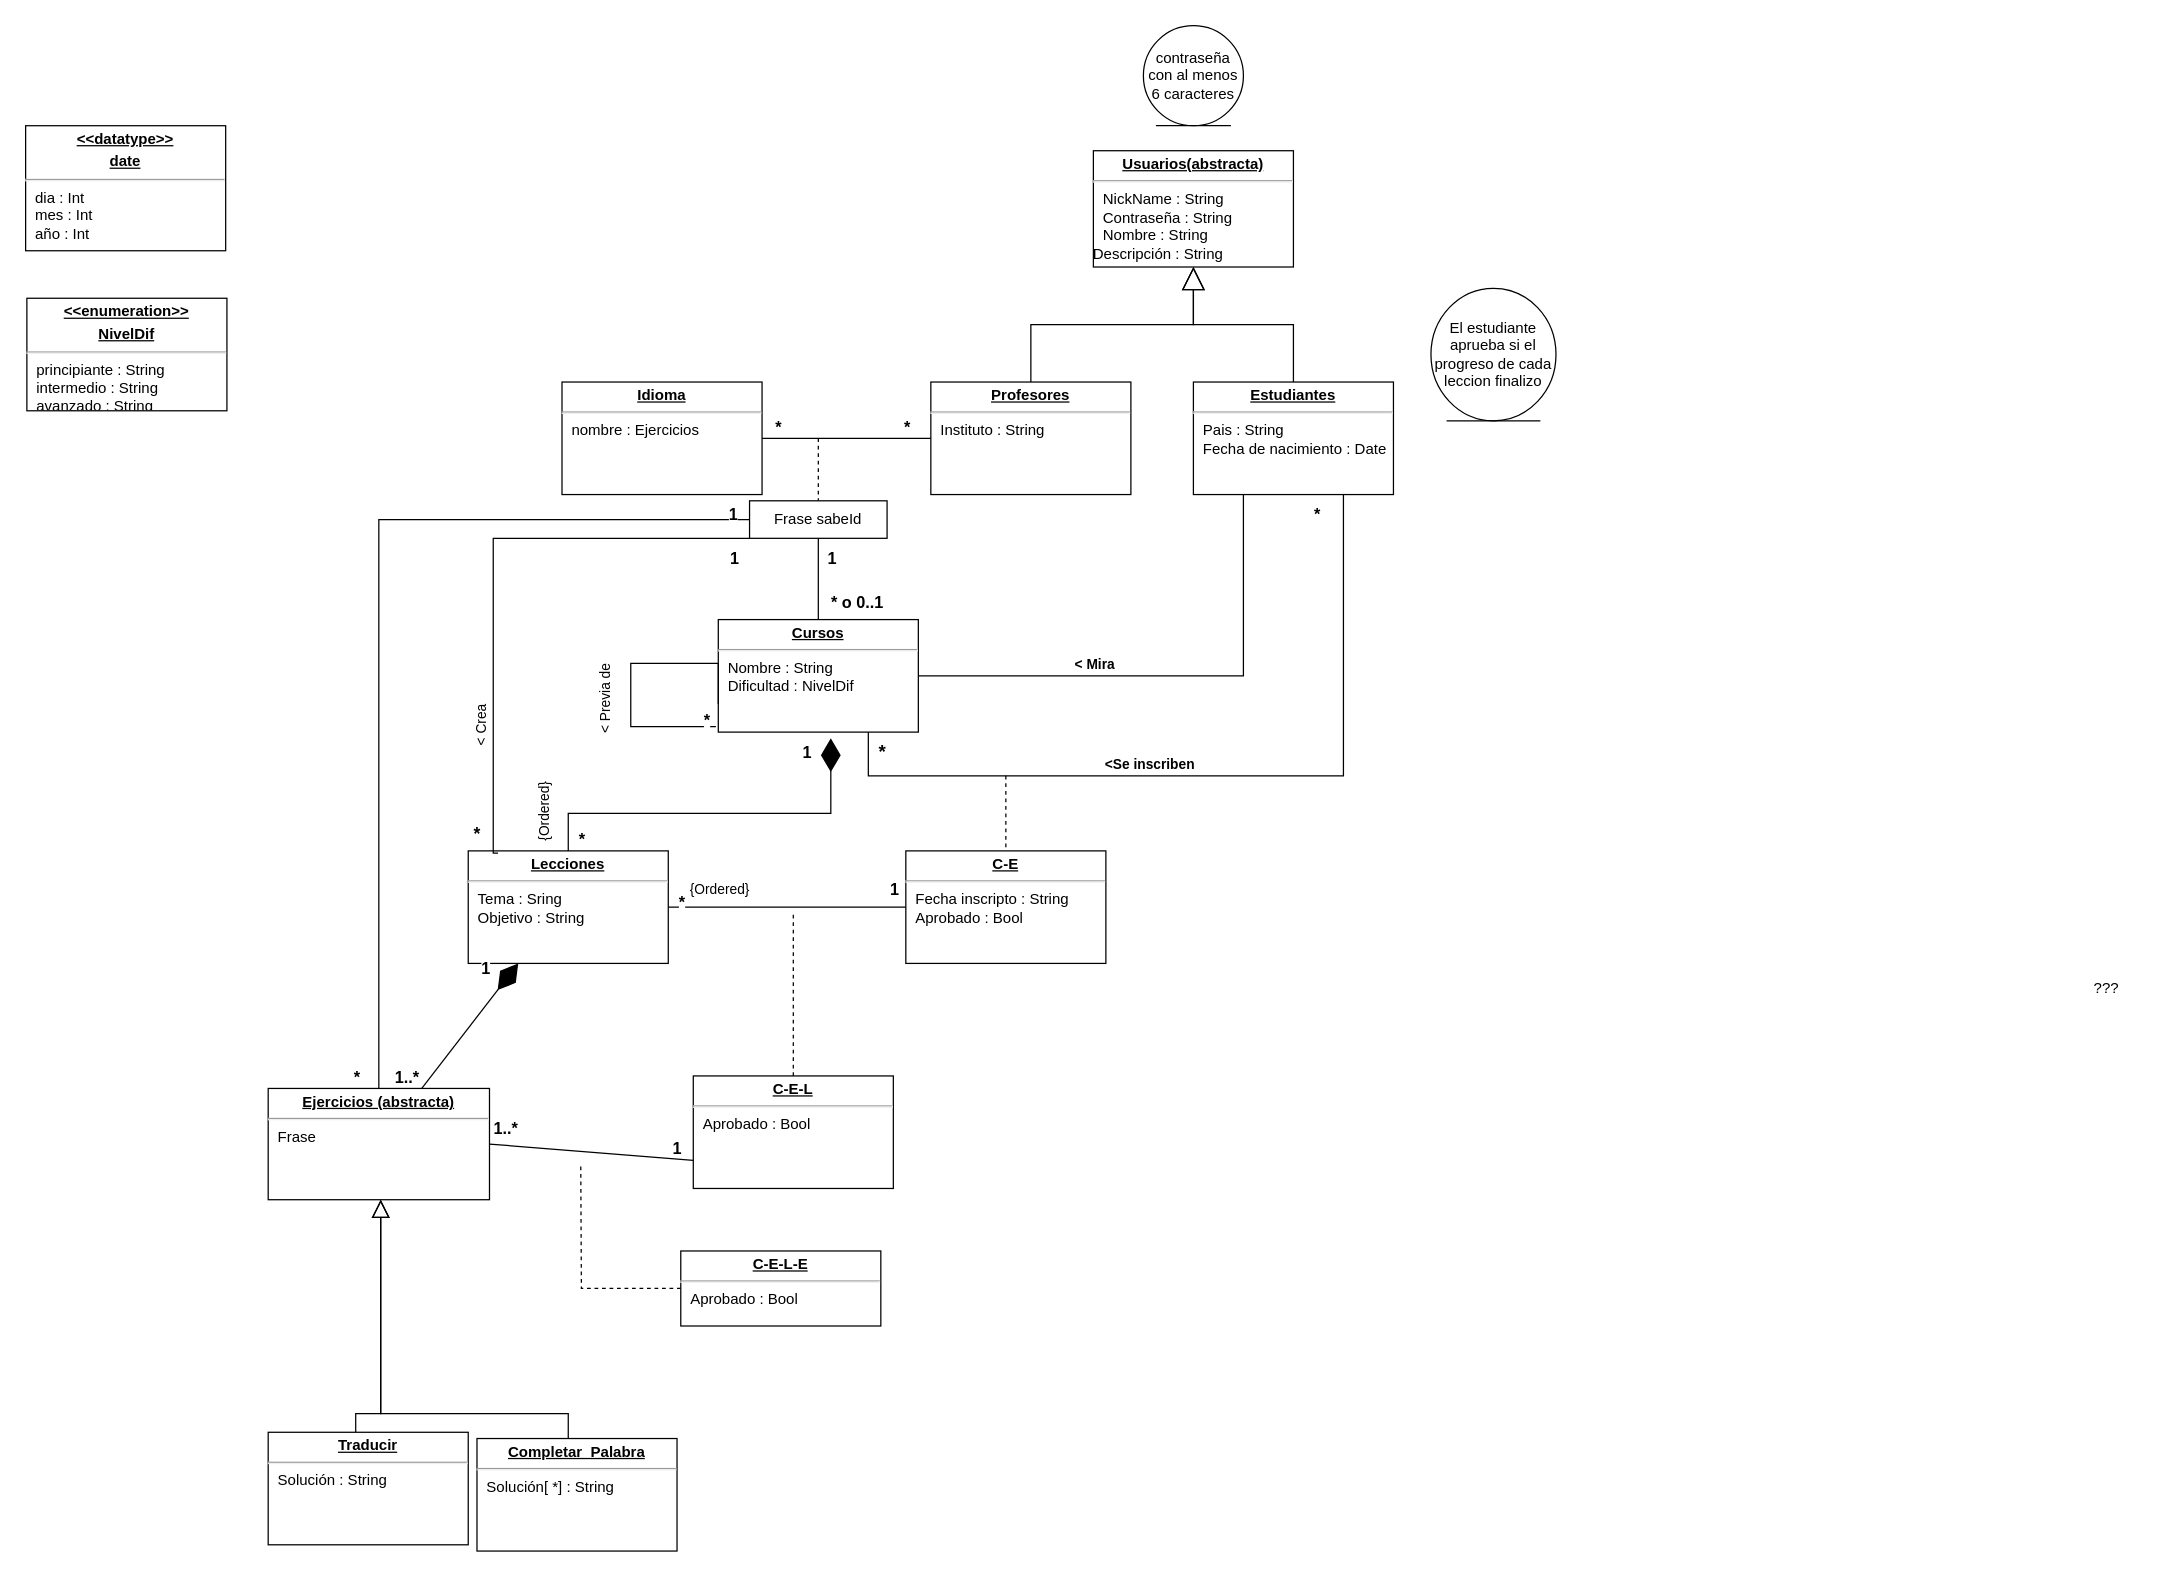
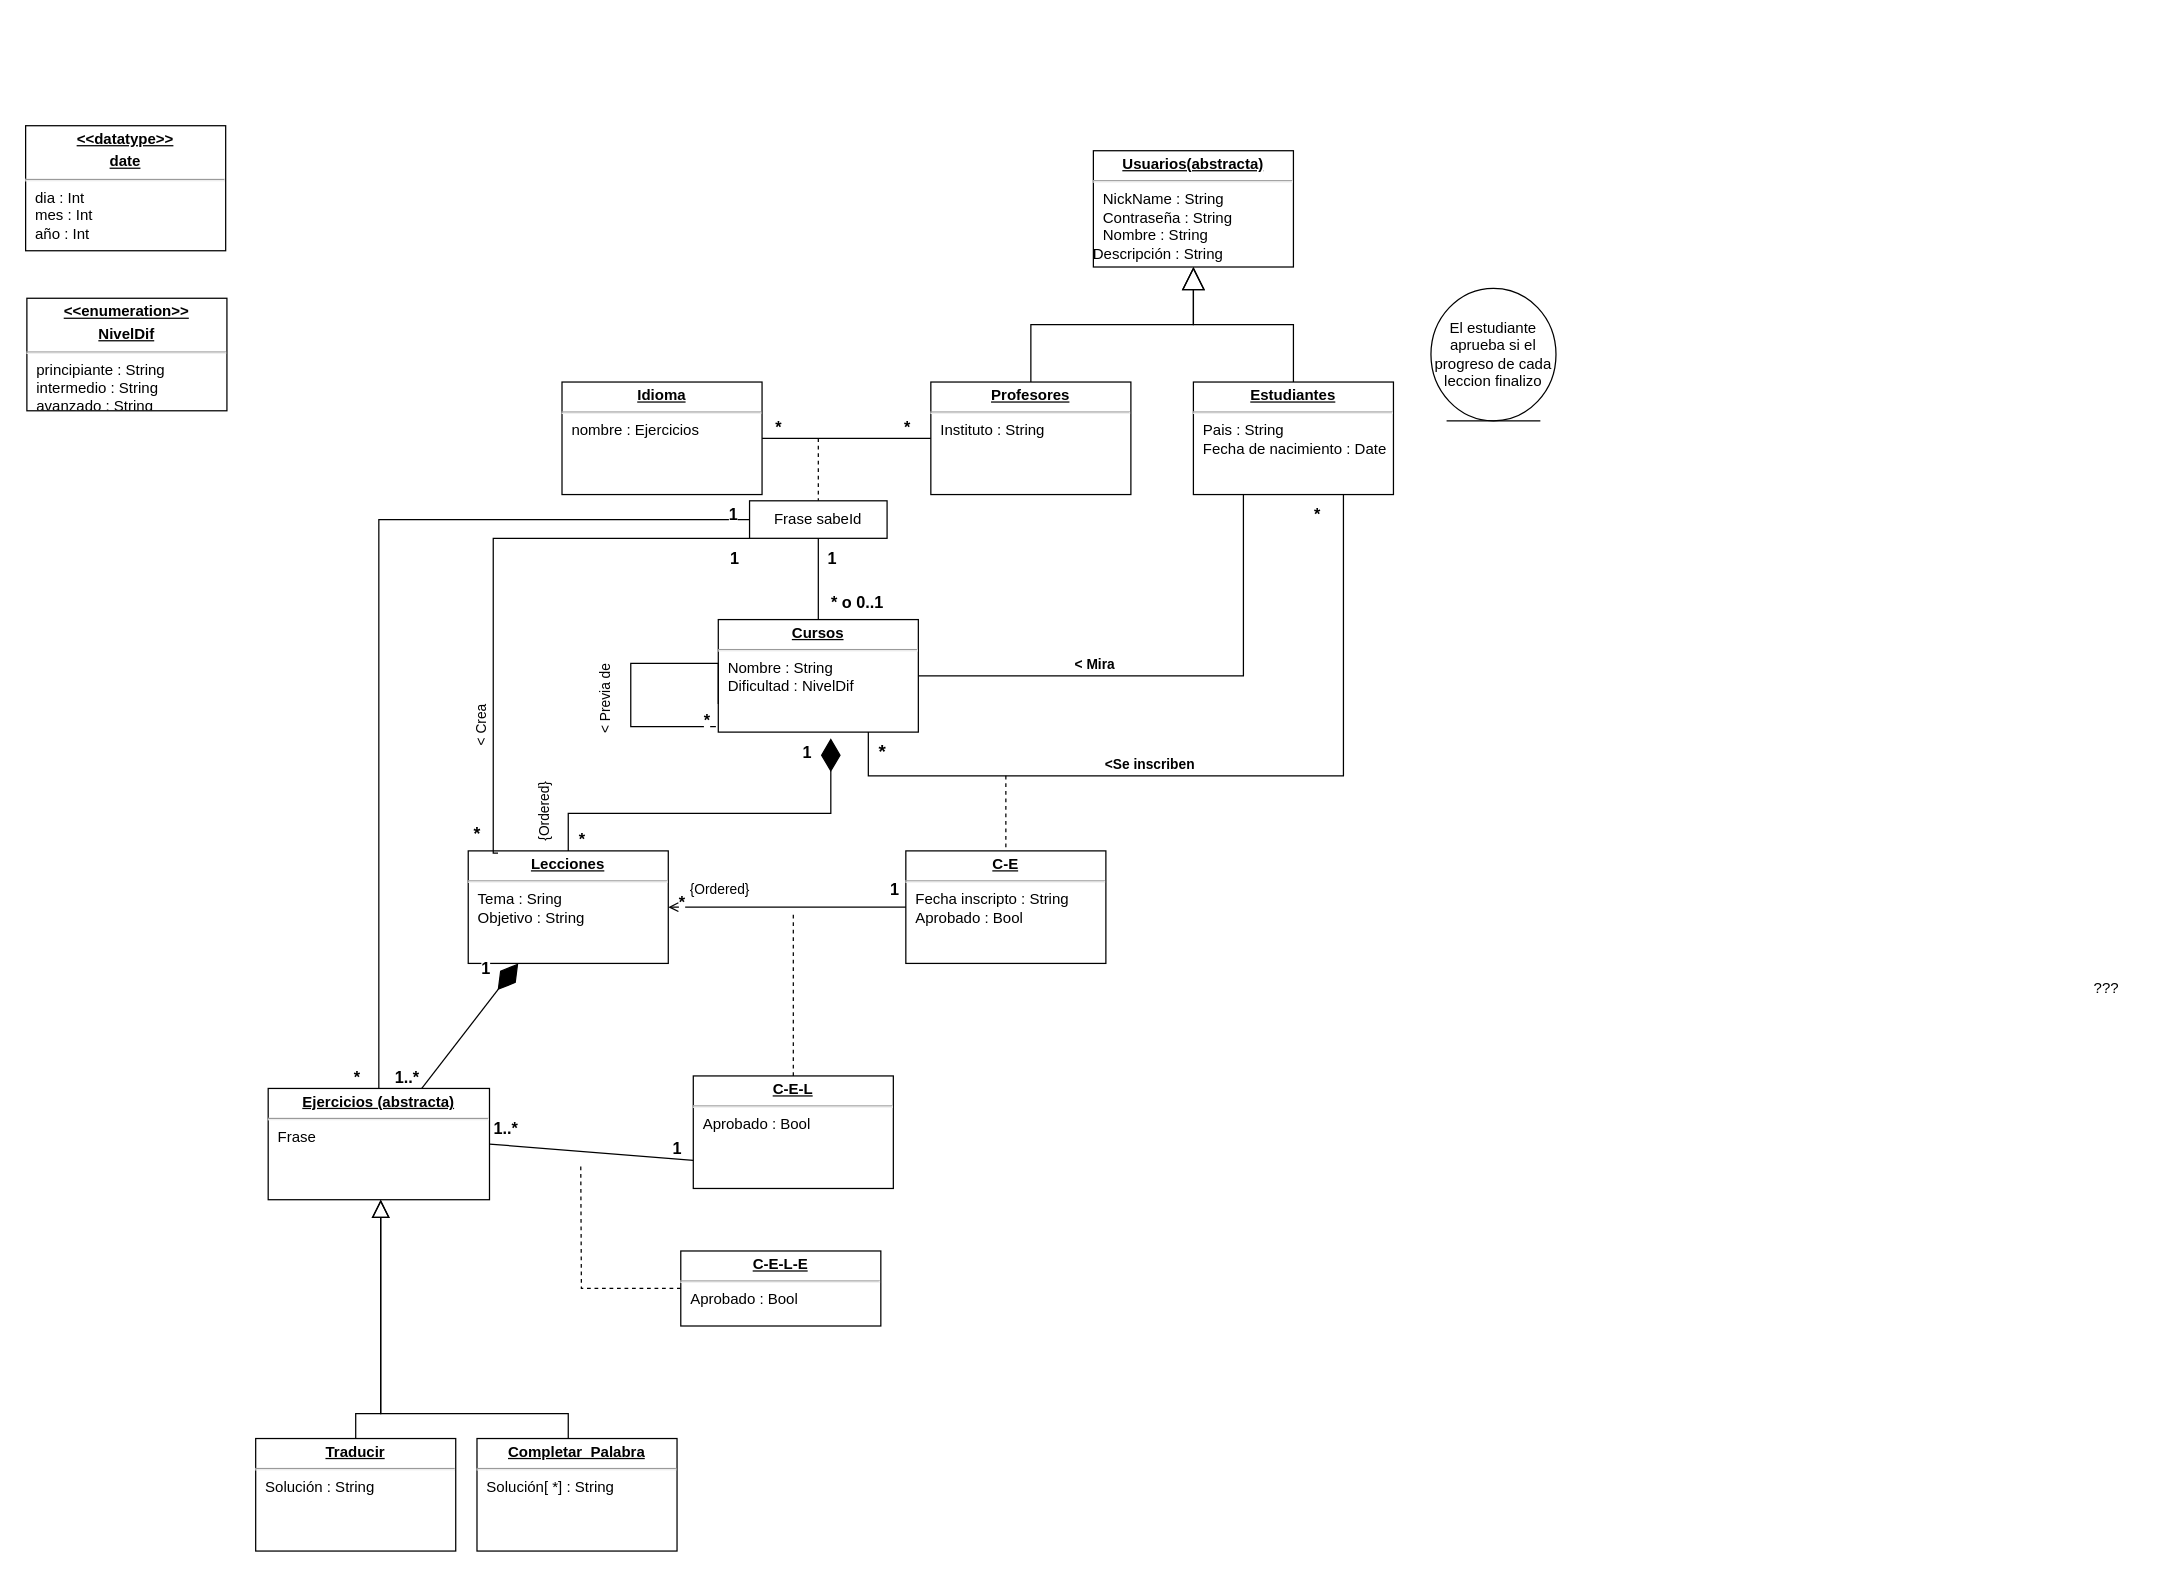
(1193, 76) -> none
(673, 907) -> (674, 907)
(368, 1488) -> (356, 1494)
